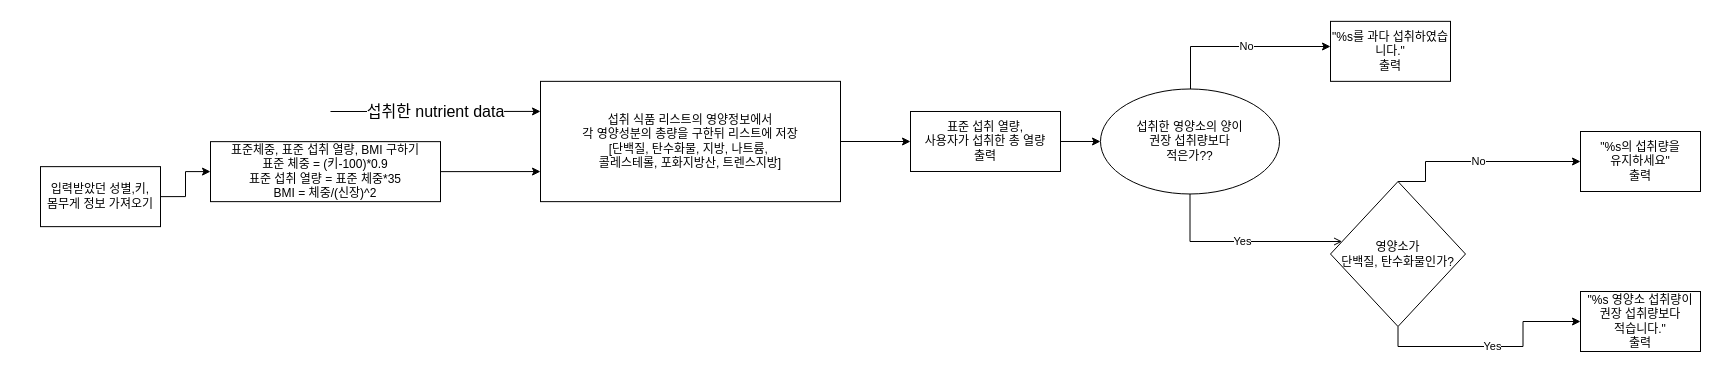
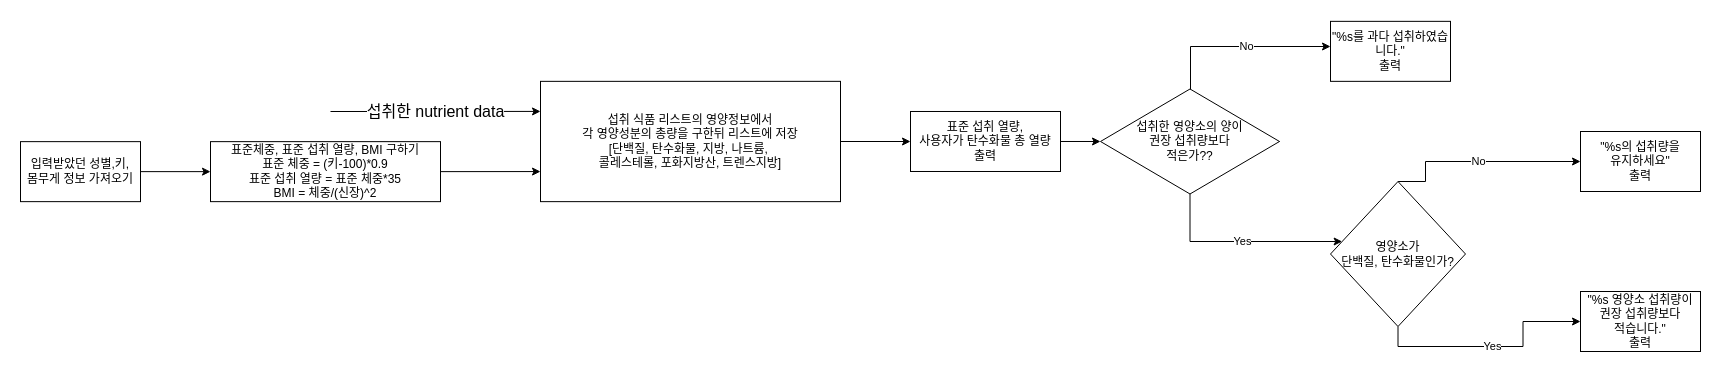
(1190, 141) -> (1190, 141)
(986, 142) -> (986, 142)
(101, 197) -> (81, 172)
(1335, 242) -> (1334, 242)
